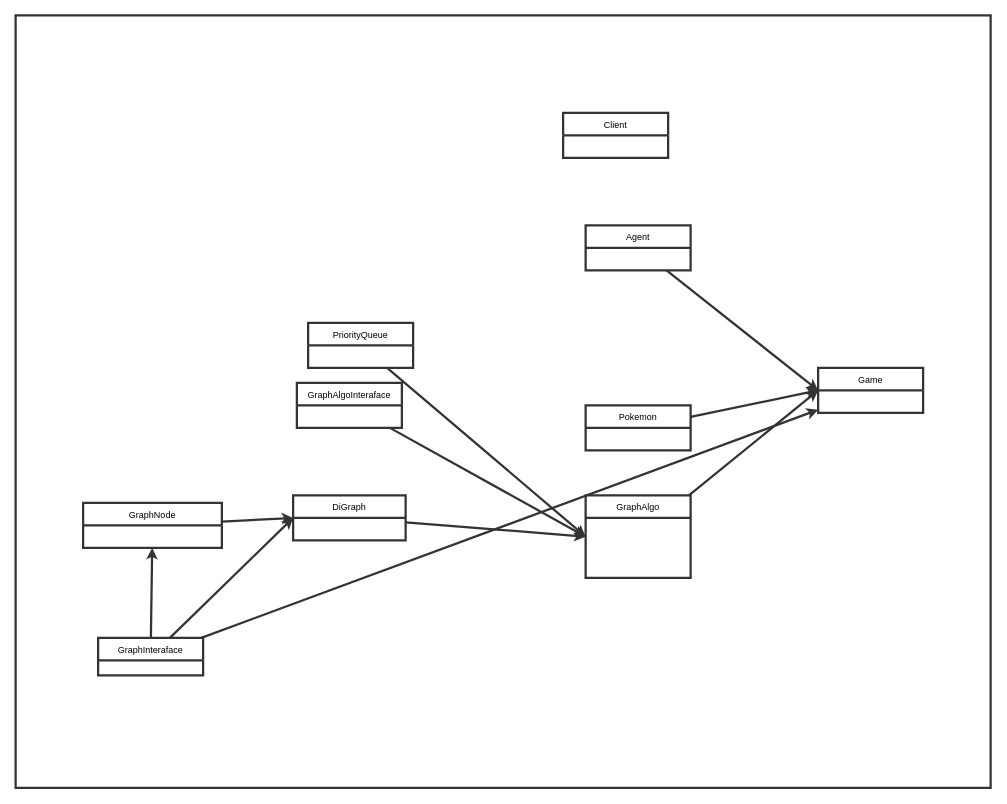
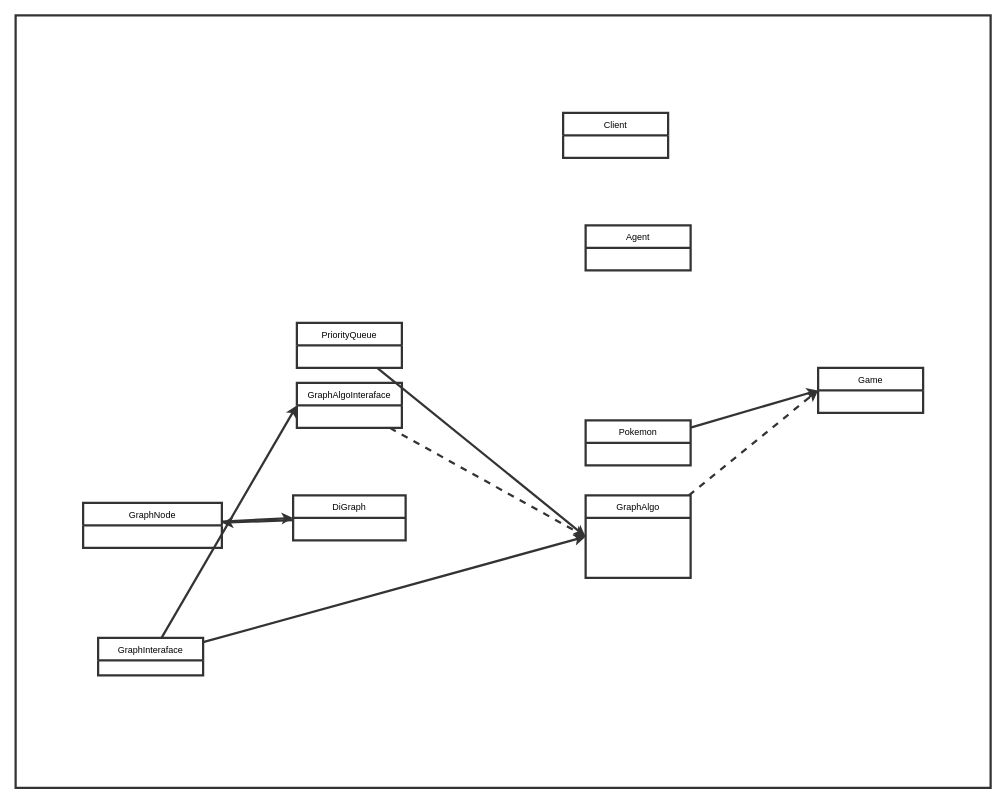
(740, 328) -> none
(360, 345) -> (349, 345)
(638, 428) -> (638, 443)
(752, 444) -> (752, 444)
(485, 481) -> (485, 481)
(490, 529) -> (261, 521)
(433, 552) -> (390, 591)
(229, 581) -> none
(151, 597) -> (227, 525)
